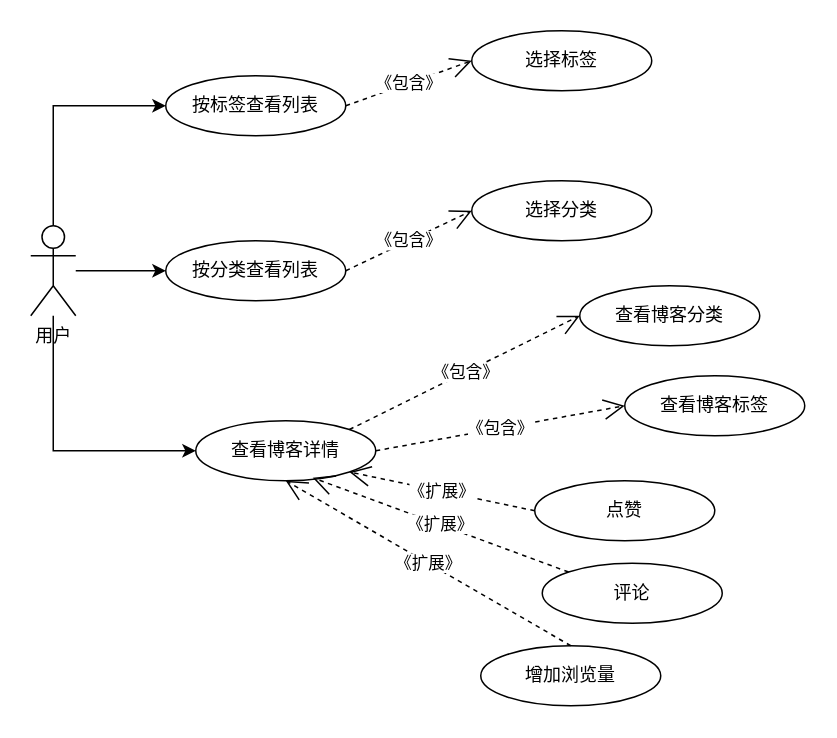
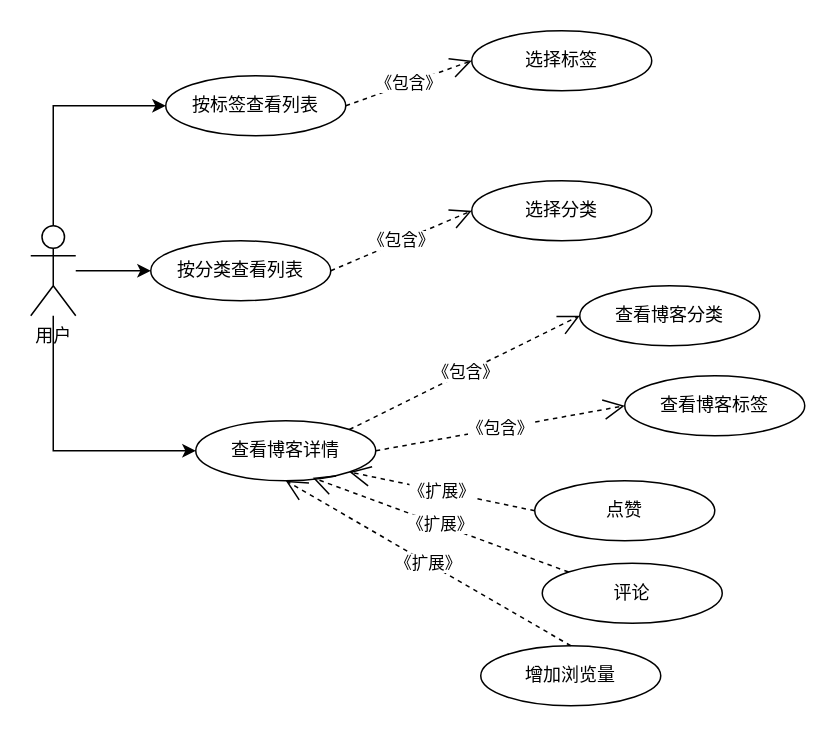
(256, 271) -> (241, 271)
